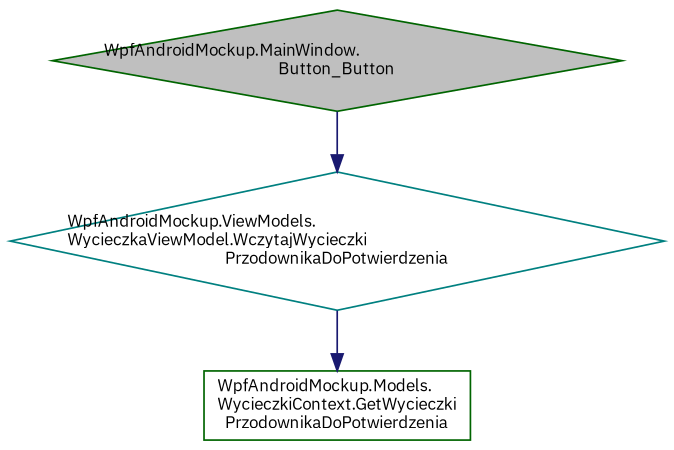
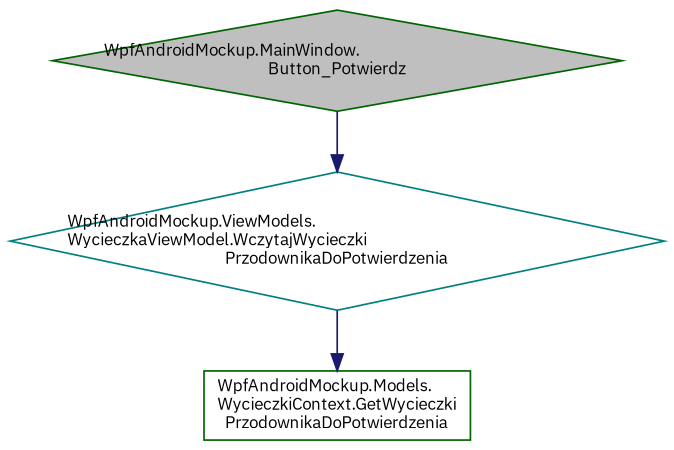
(337, 61) -> (337, 61)
